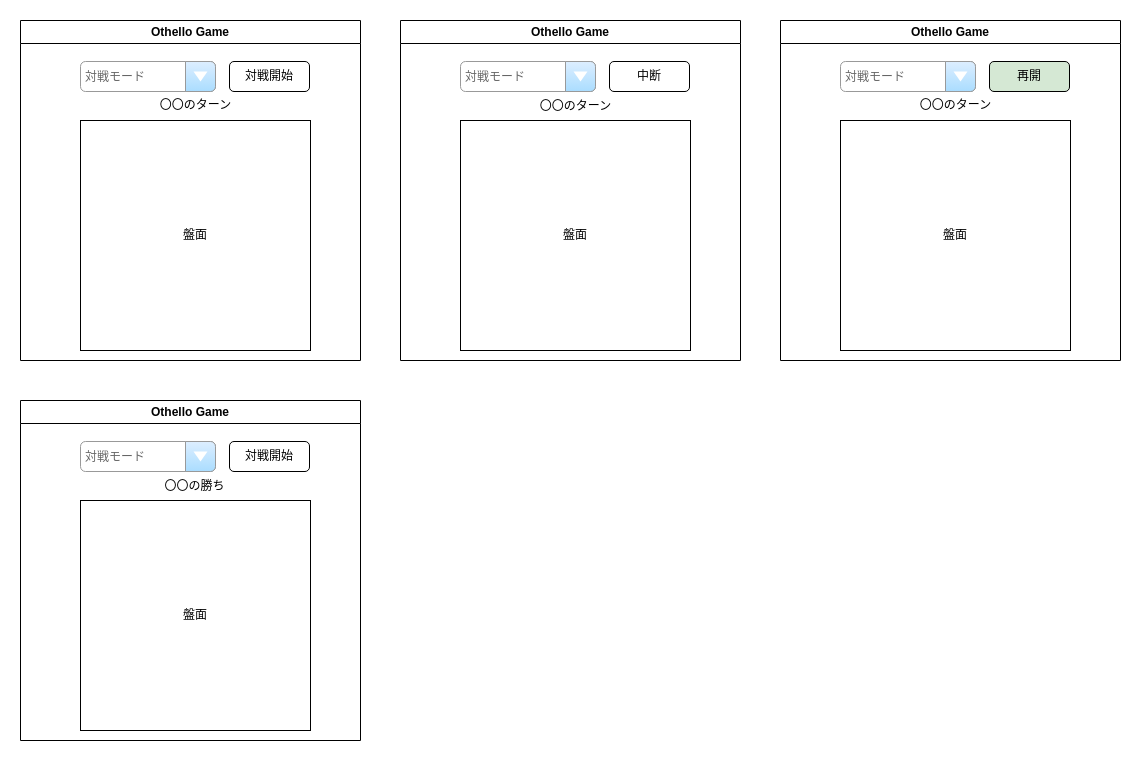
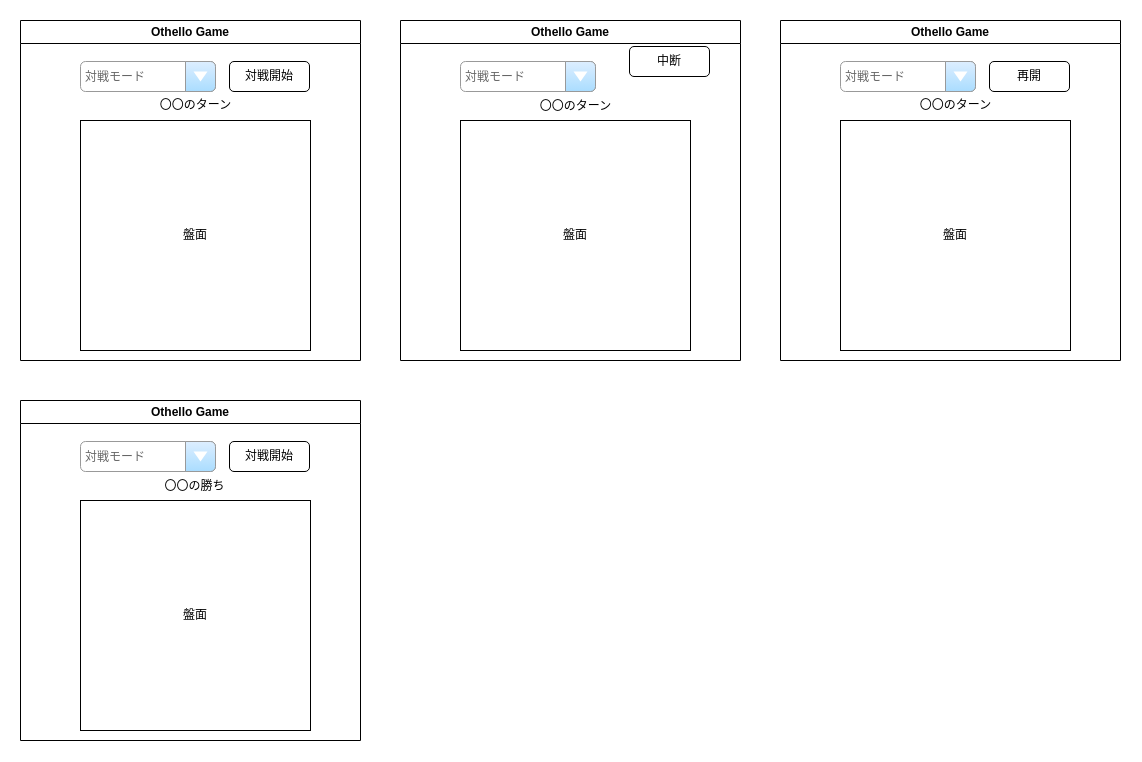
(650, 77) -> (670, 62)
(1030, 77) -> (1030, 77)
